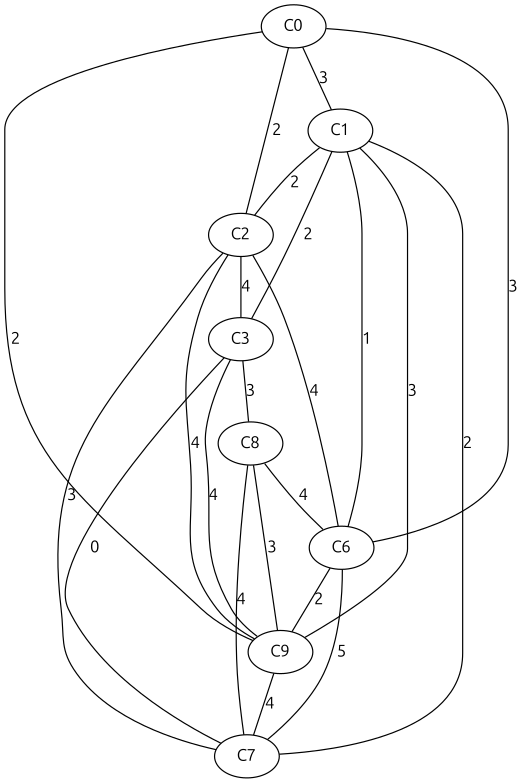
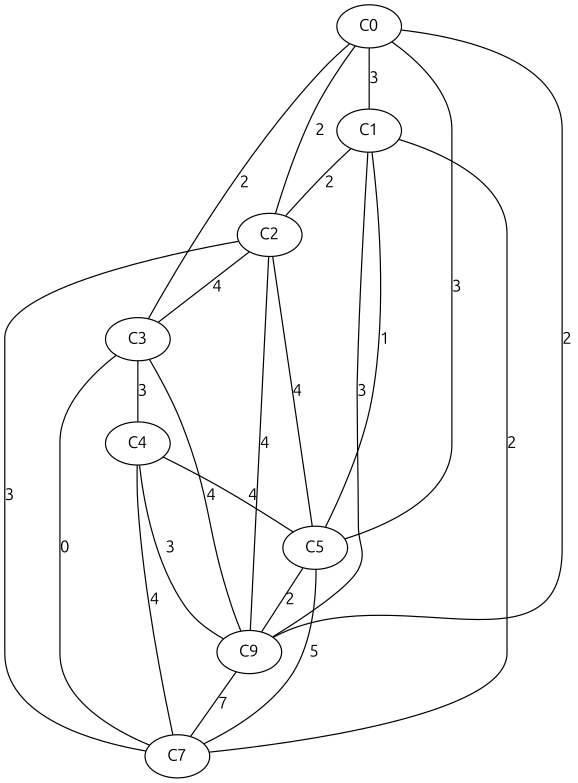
(294, 236) -> (239, 174)
(251, 443) -> (138, 443)
(342, 548) -> (315, 548)
(270, 704) -> (224, 704)
